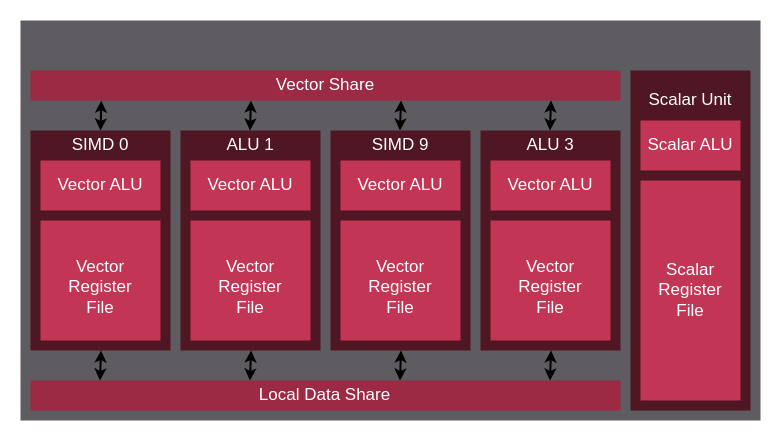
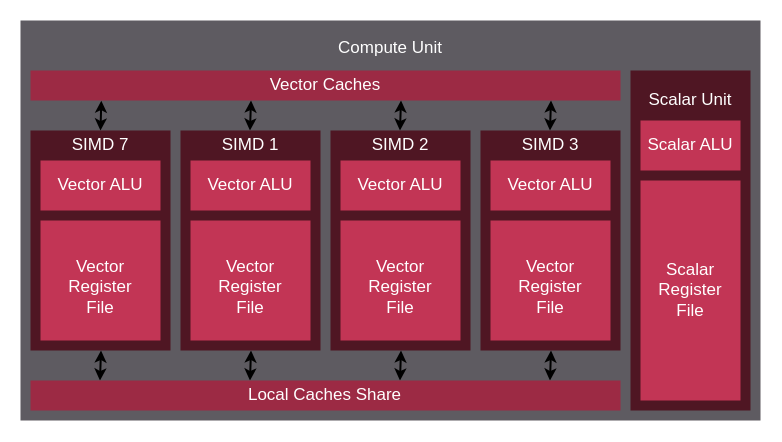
none -> (391, 46)
(326, 86) -> (326, 86)
(101, 146) -> (101, 146)
(251, 146) -> (251, 146)
(401, 146) -> (401, 146)
(551, 146) -> (551, 146)
(325, 396) -> (325, 396)
